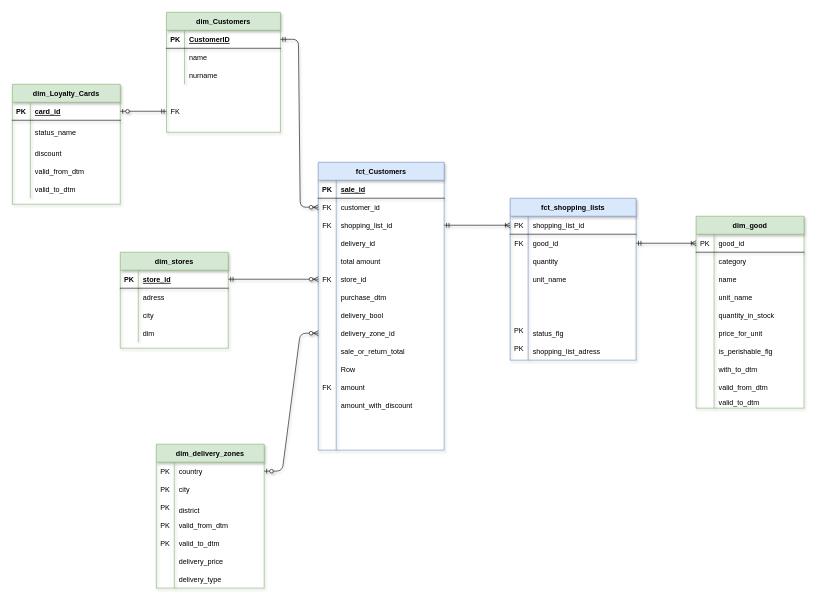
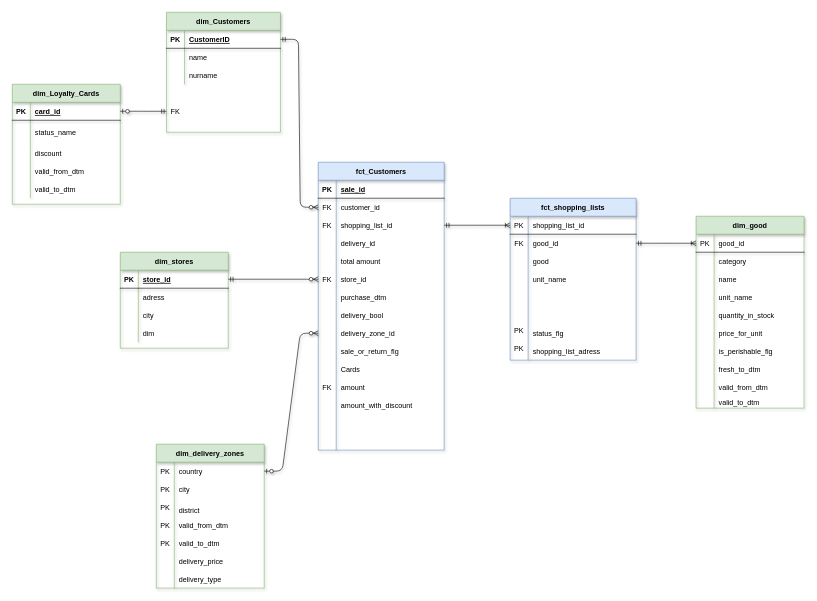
(548, 262) -> (541, 262)
(379, 352) -> (375, 352)
(347, 370) -> (351, 370)
(740, 370) -> (743, 370)
